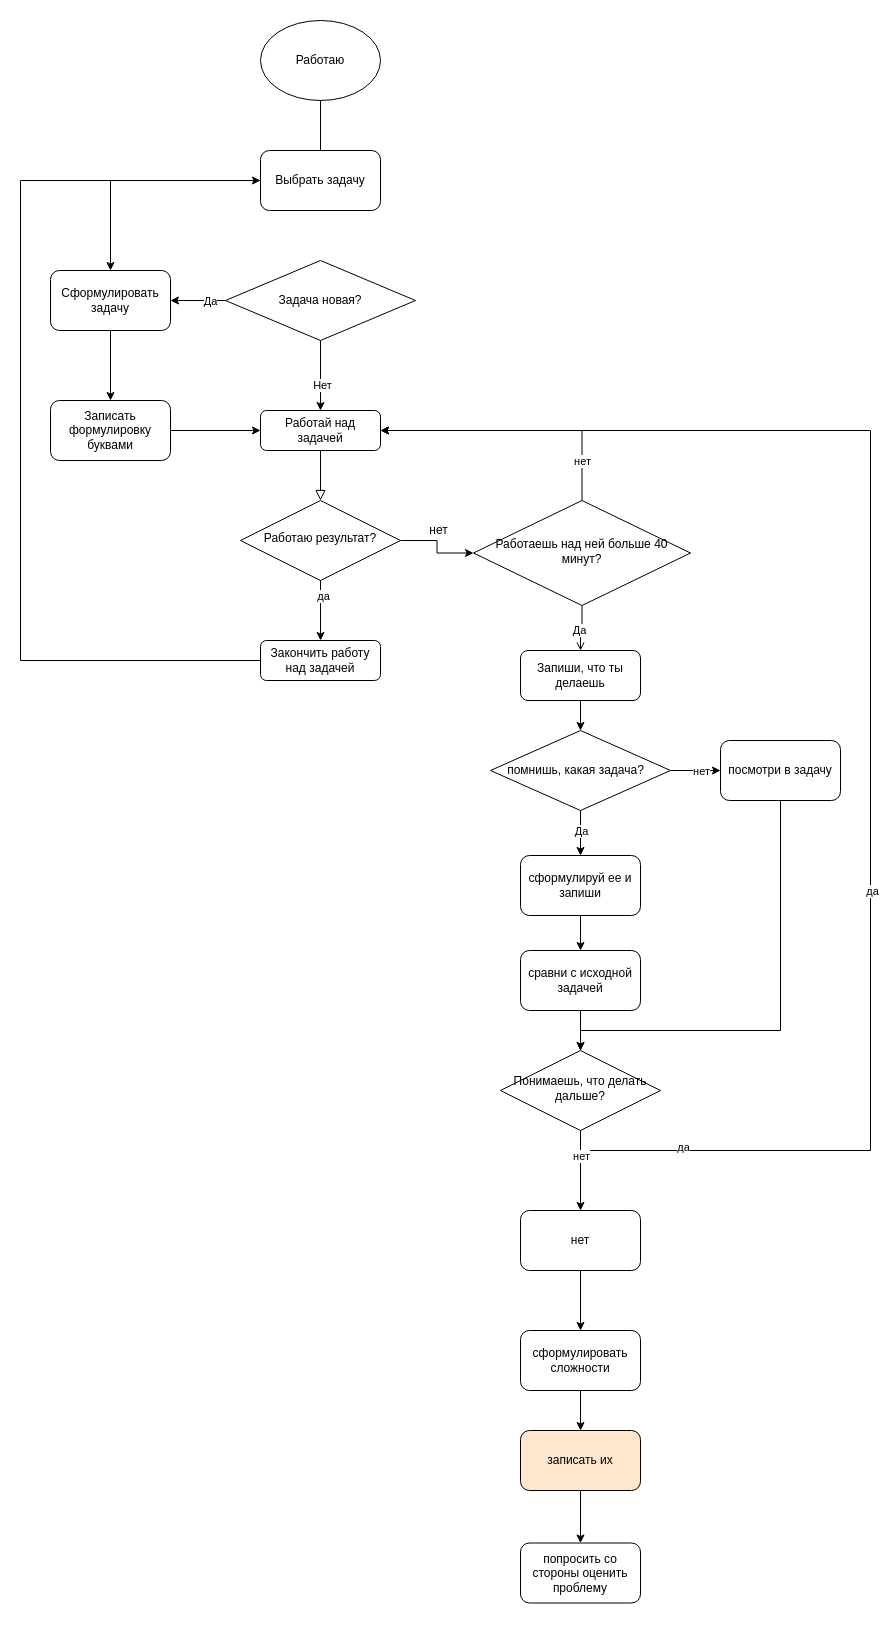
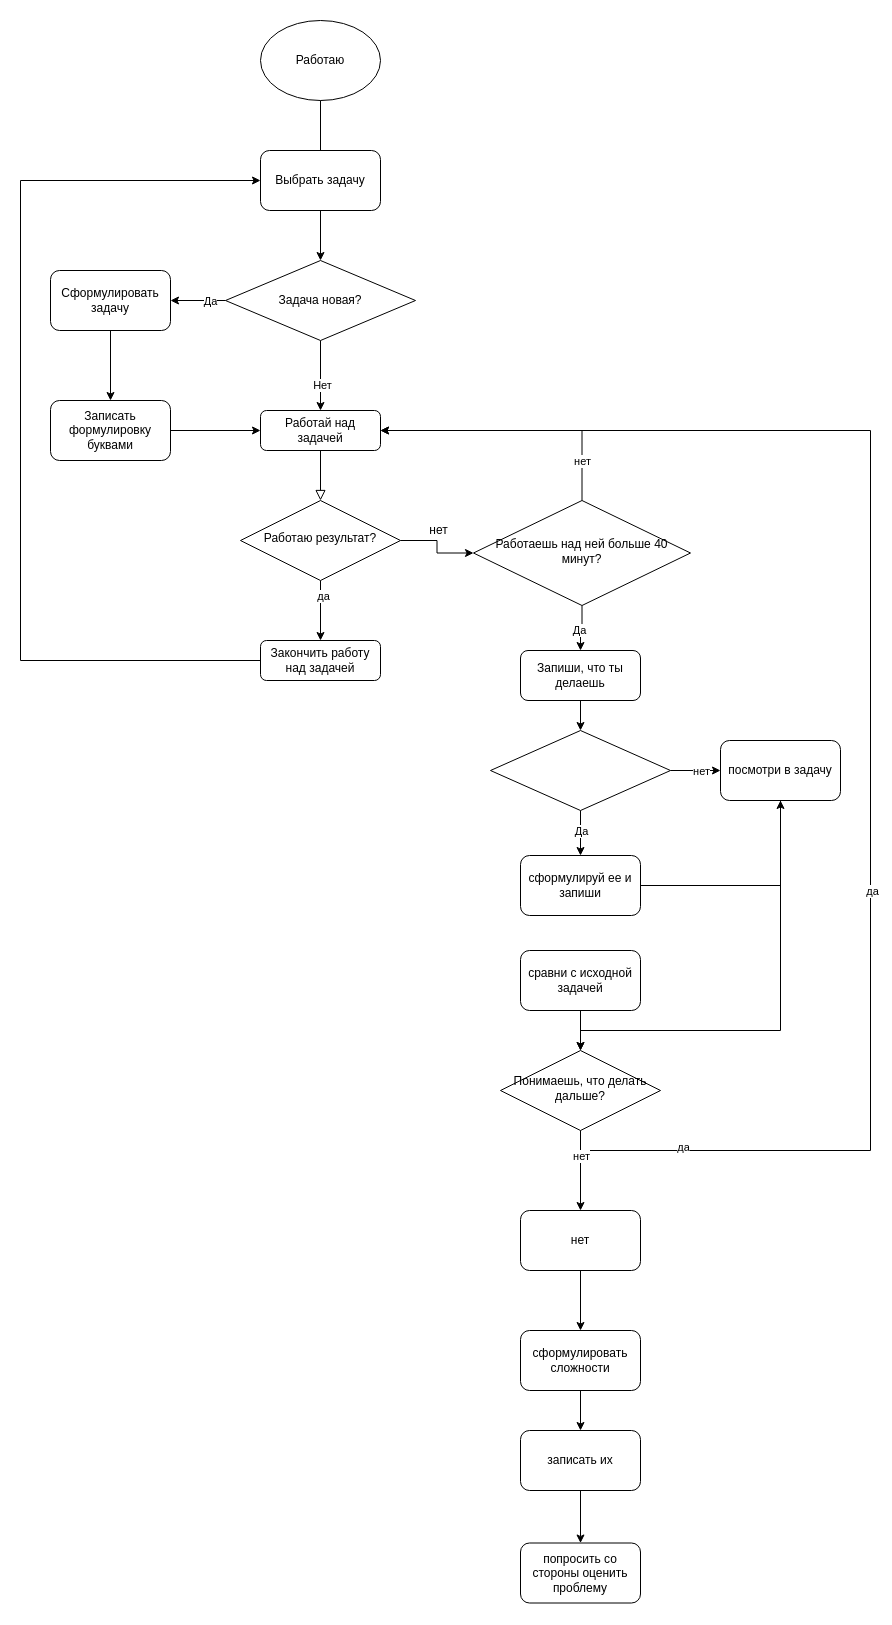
(111, 223) -> (321, 232)
(581, 644) -> (581, 642)
(575, 771) -> none
(581, 935) -> (710, 886)
(581, 1461) -> (581, 1461)
